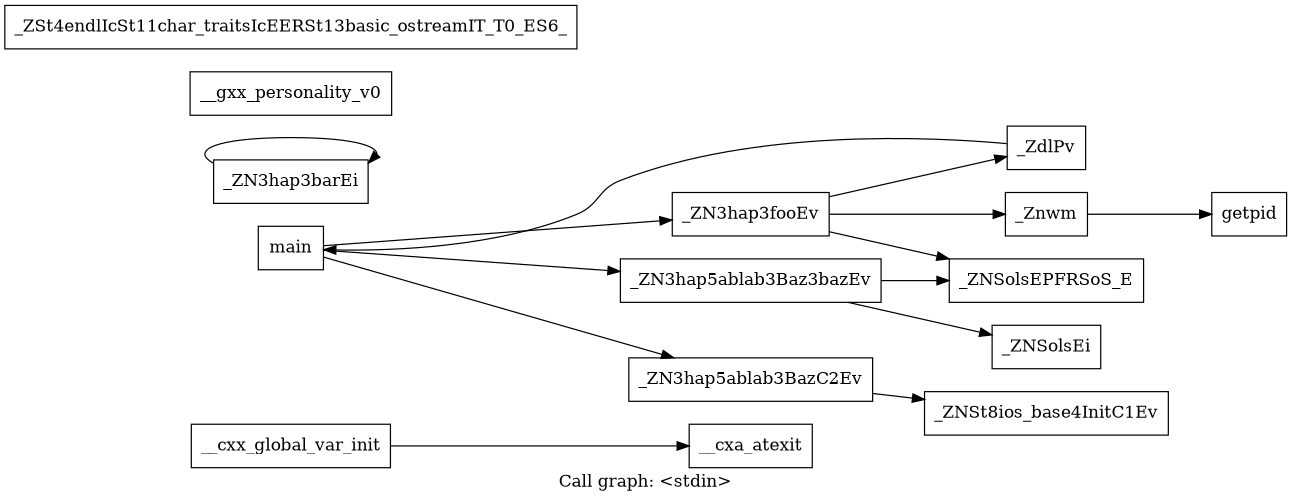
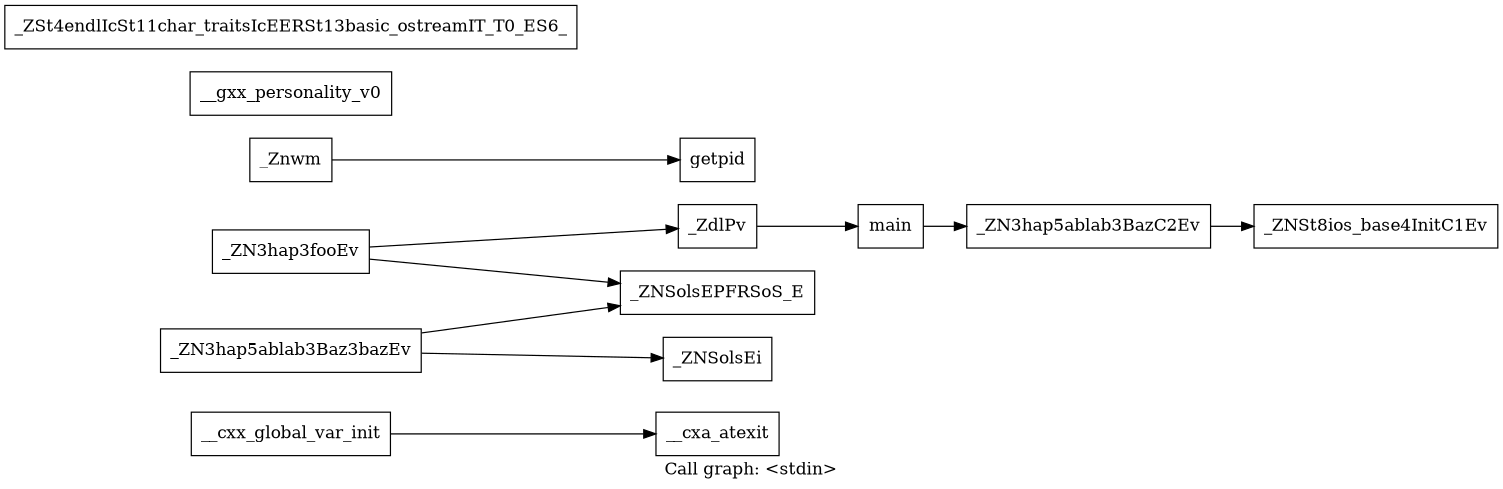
(291, 182) -> none
(911, 214) -> none
(458, 236) -> none
(466, 260) -> none
